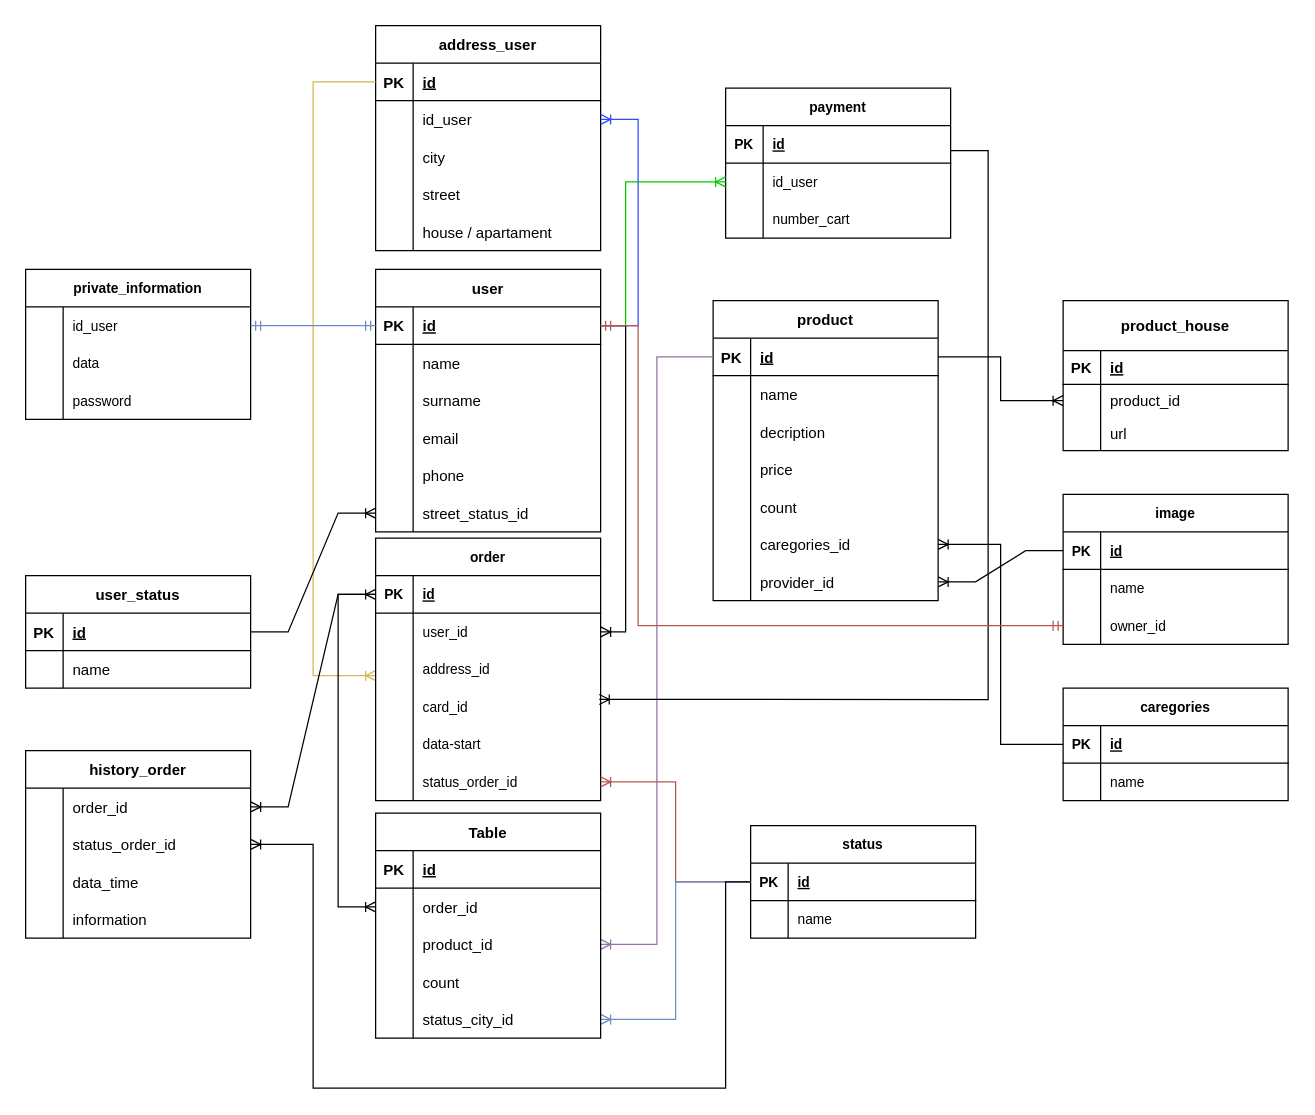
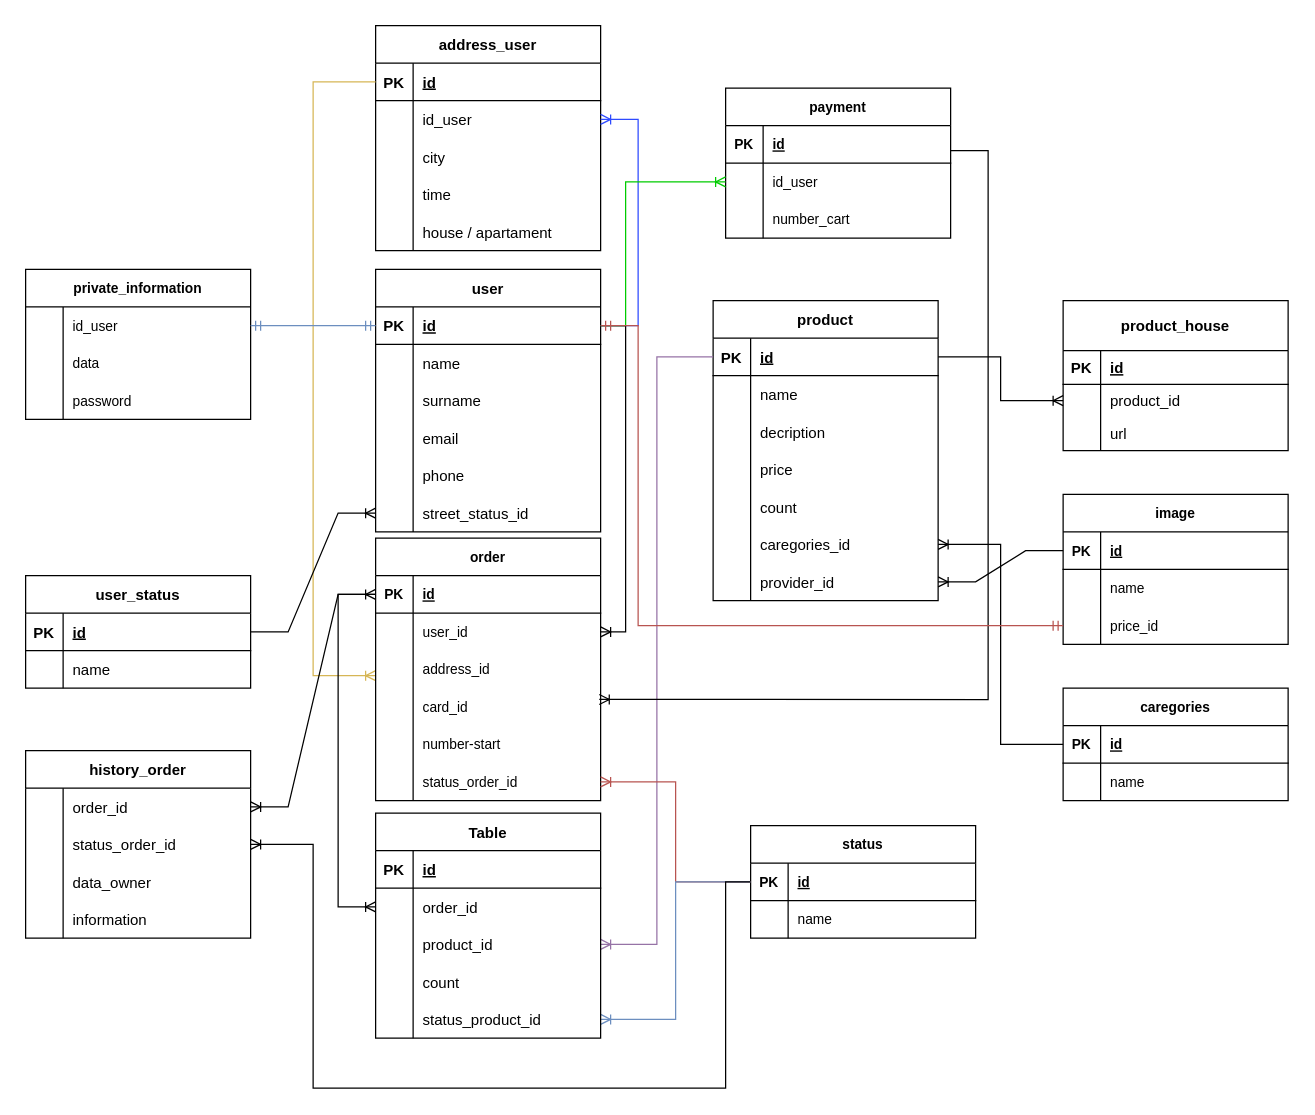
(448, 195) -> (437, 195)
(1139, 626) -> (1137, 626)
(461, 745) -> (469, 745)
(108, 883) -> (115, 883)
(477, 1020) -> (492, 1020)
